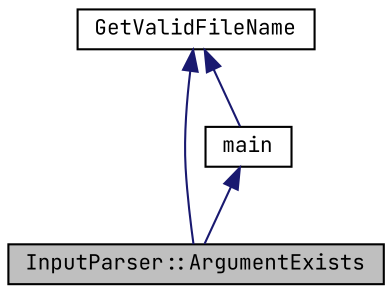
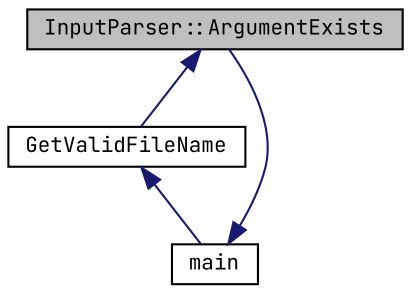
(185, 158) -> (164, 97)
